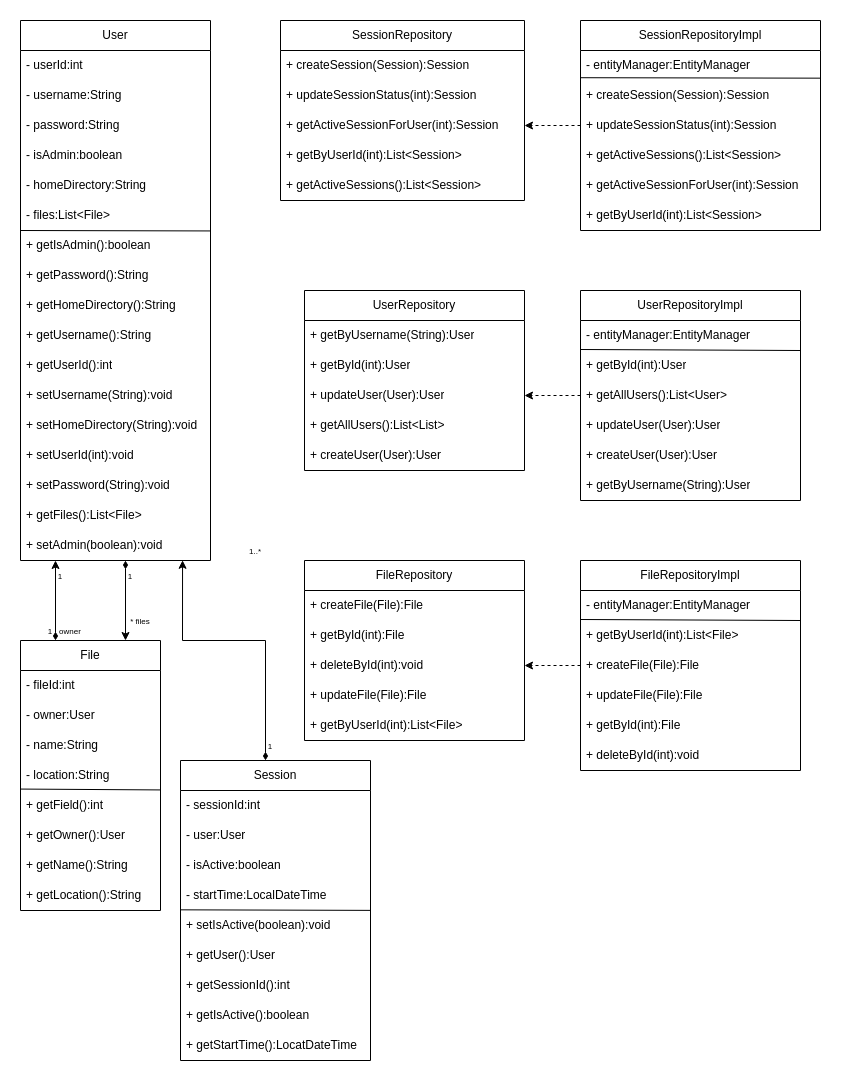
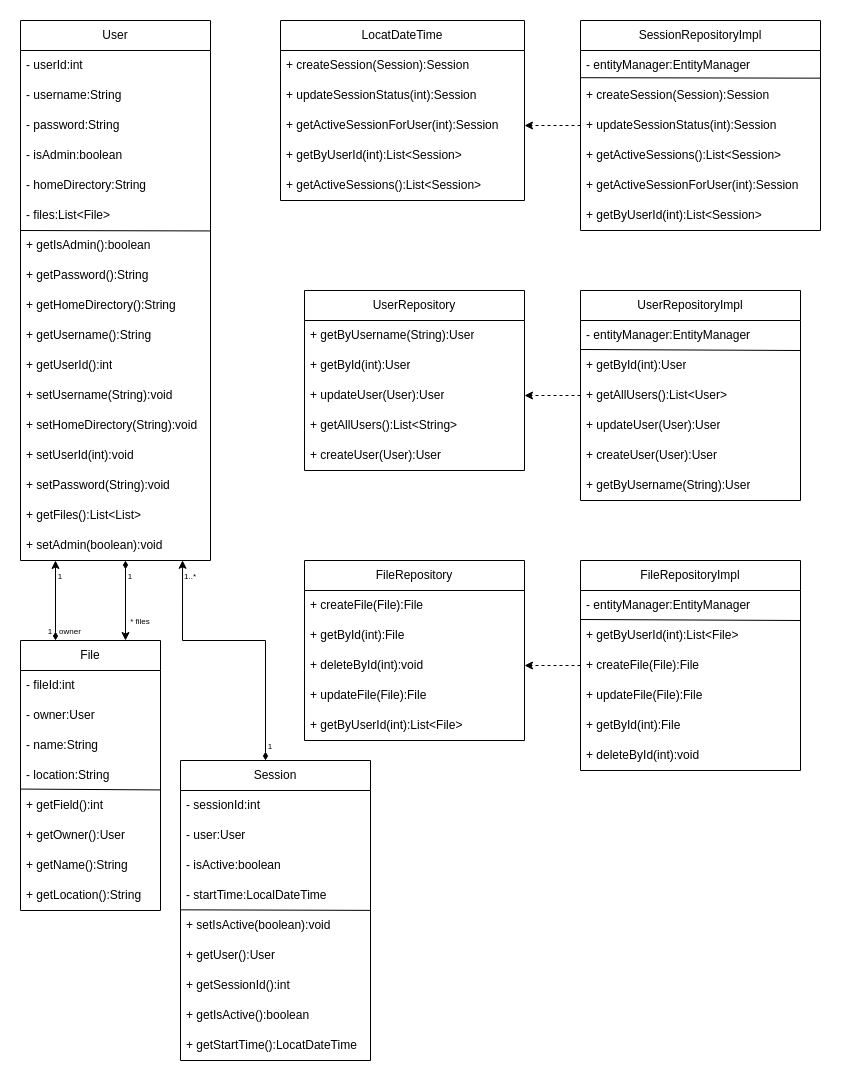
(403, 36) -> (403, 36)
(389, 426) -> (395, 426)
(93, 516) -> (94, 516)
(256, 551) -> (191, 576)
